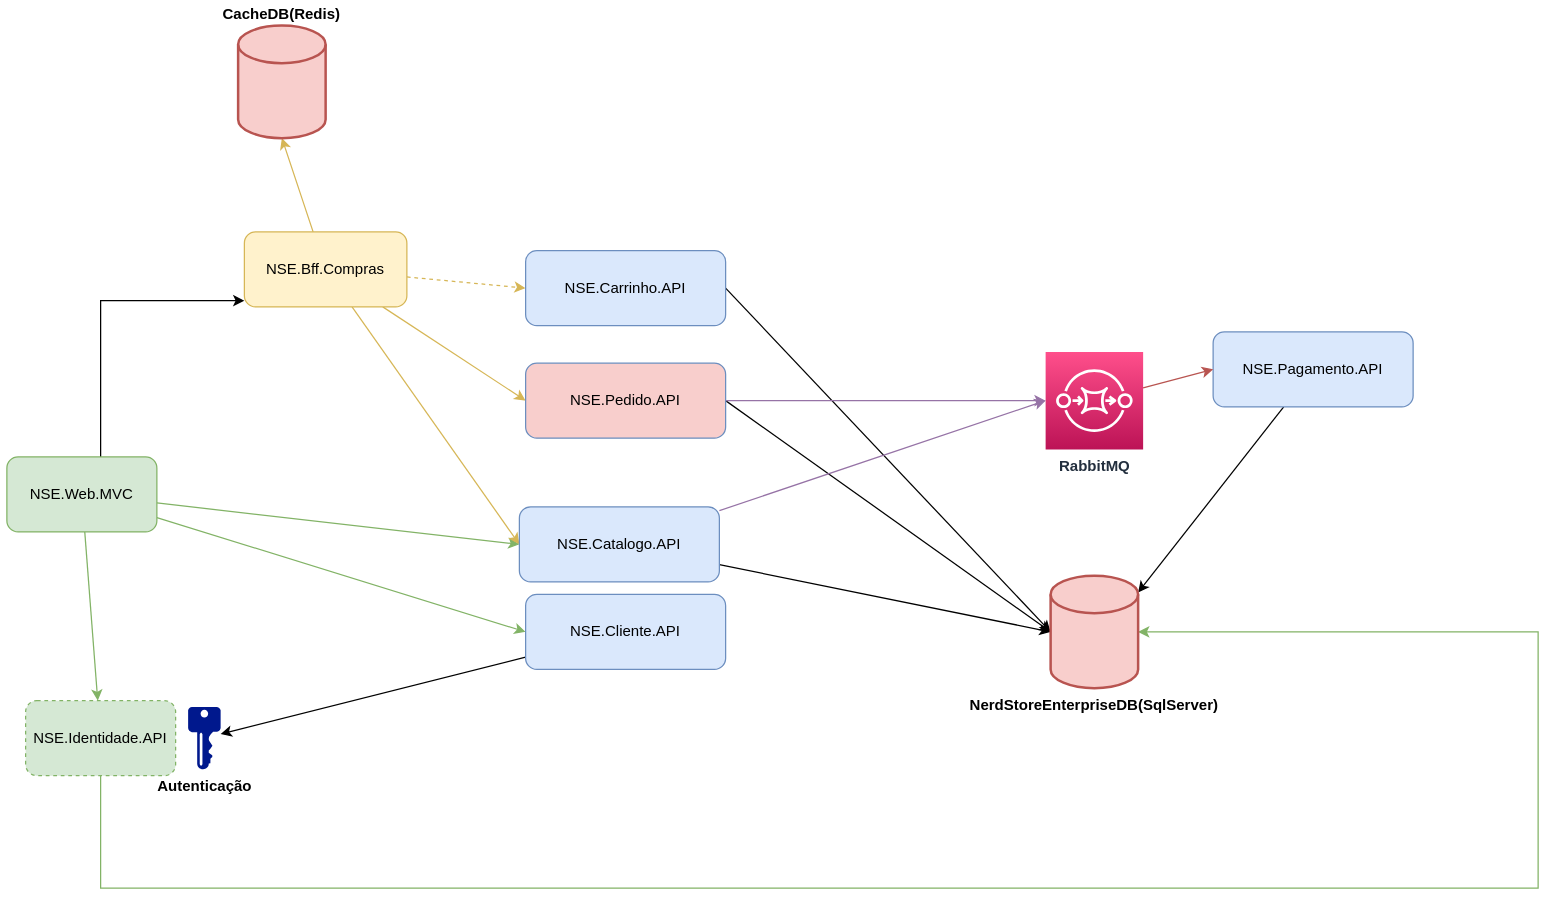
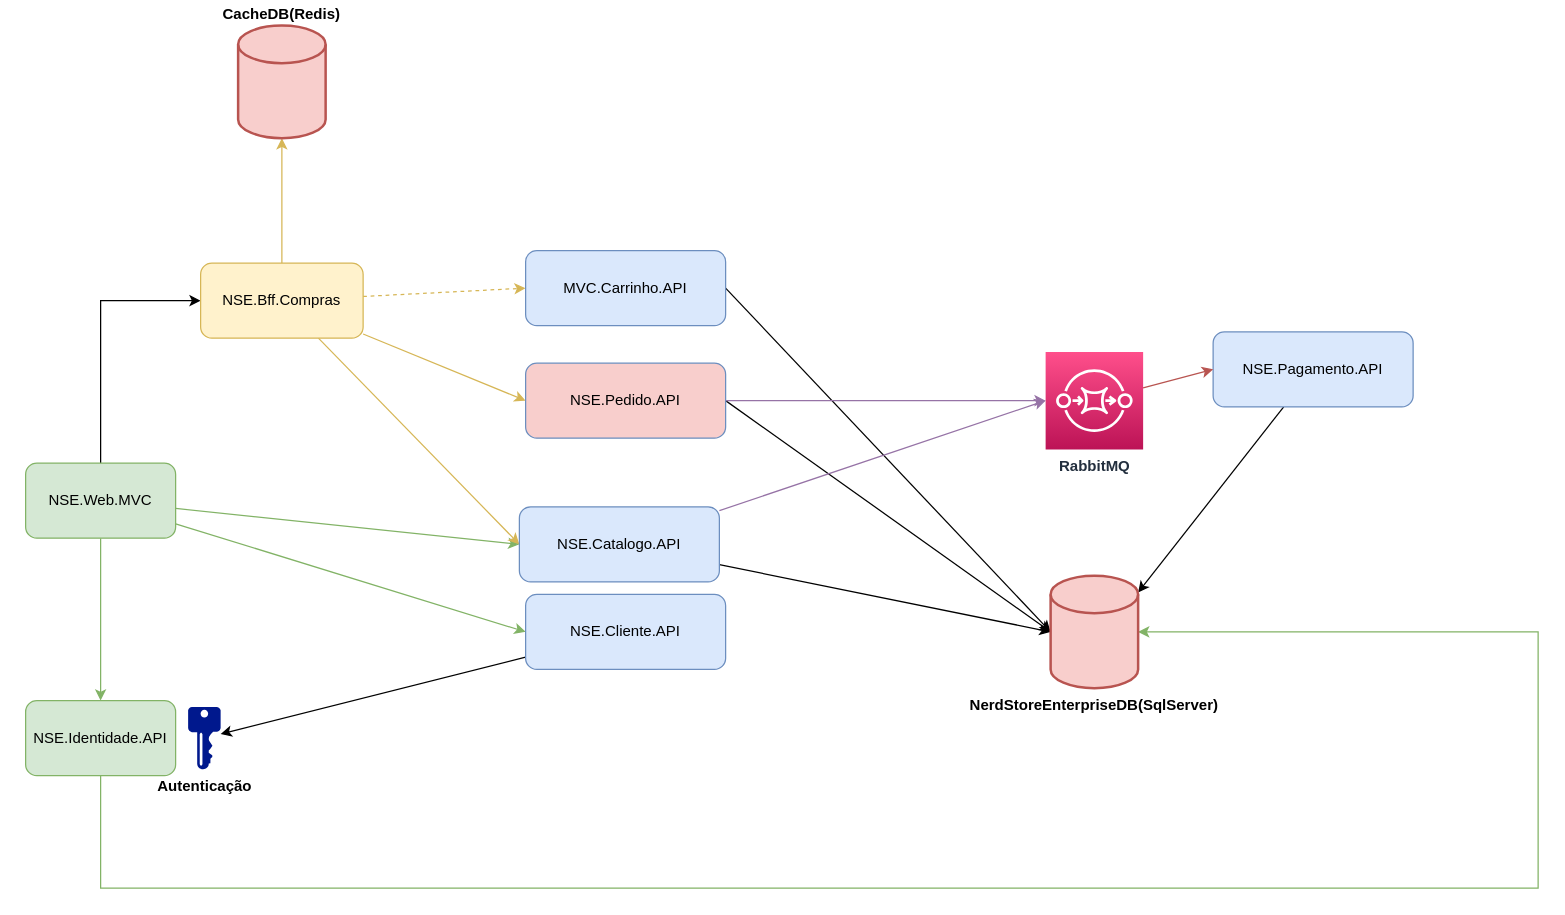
(326, 269) -> (282, 301)
(626, 288) -> (626, 288)
(82, 494) -> (101, 501)
(101, 738) -> (101, 738)
